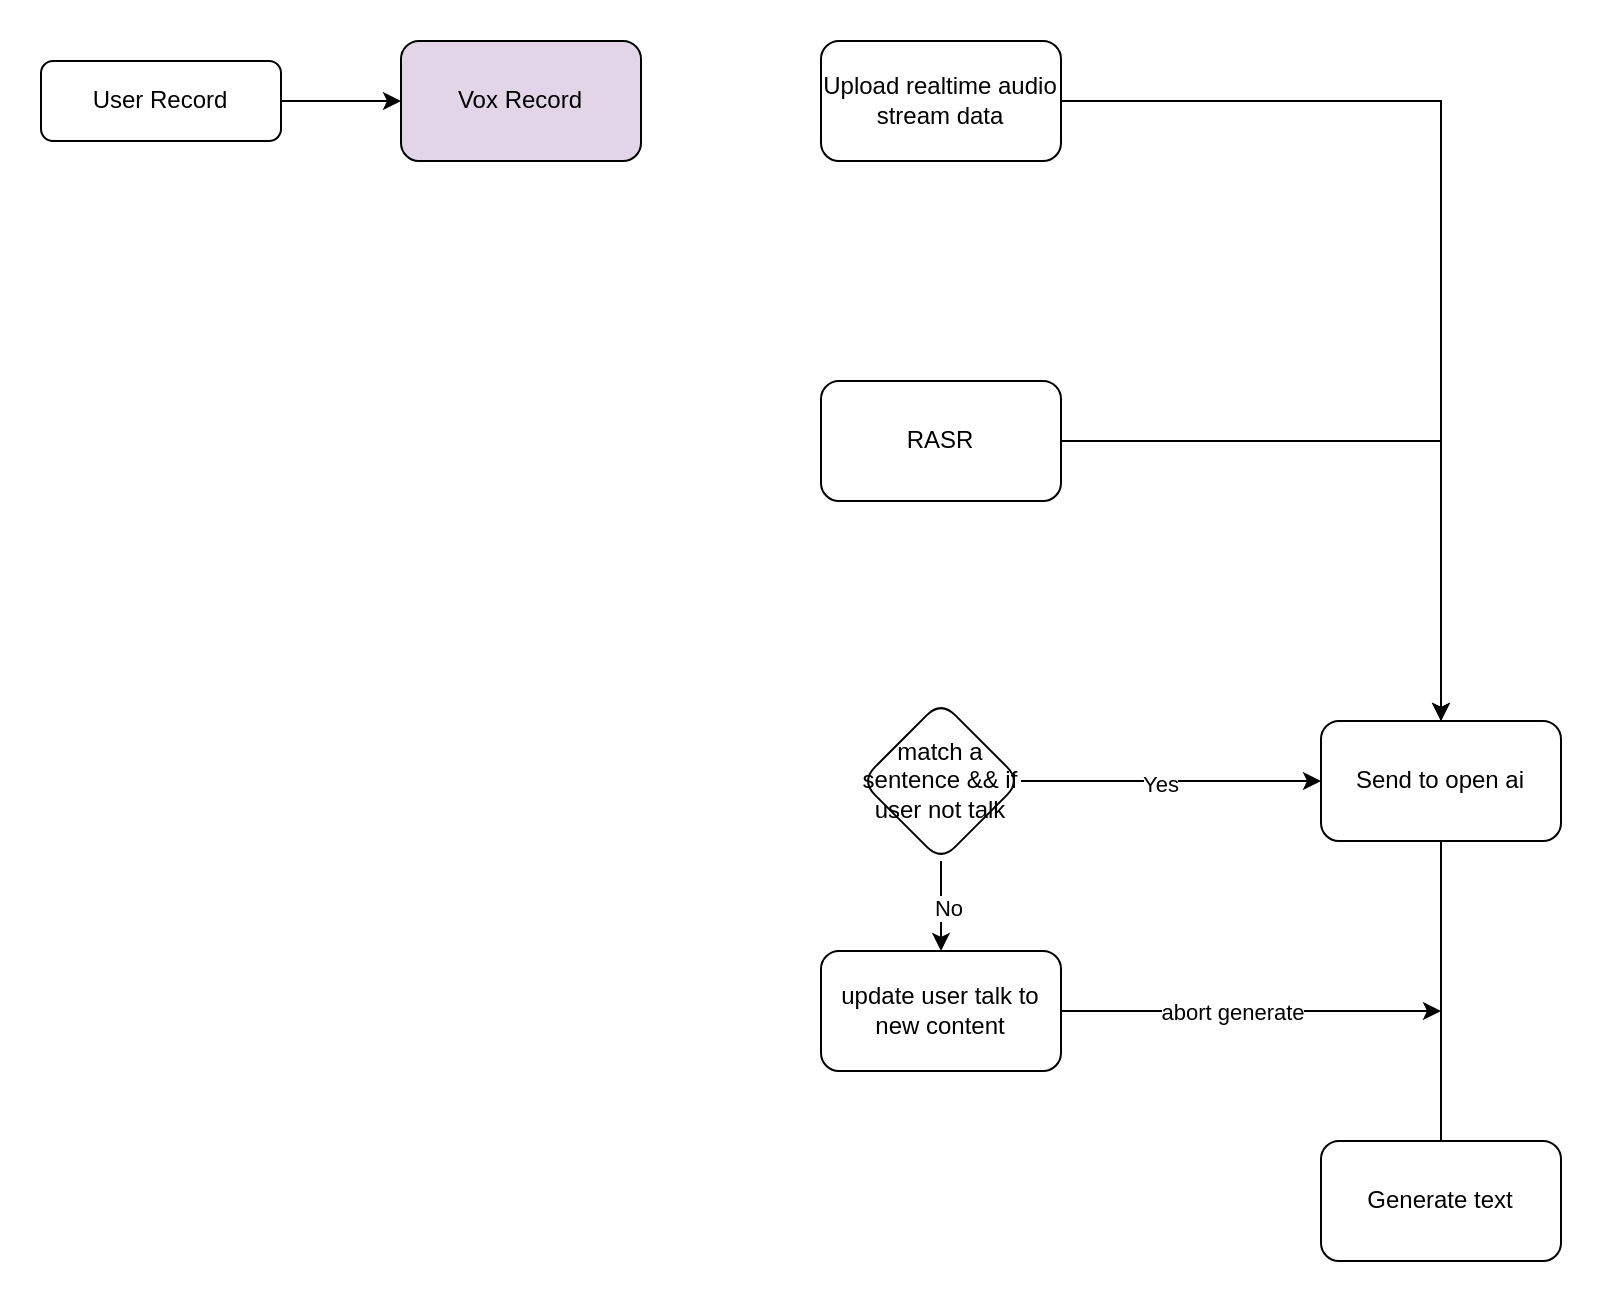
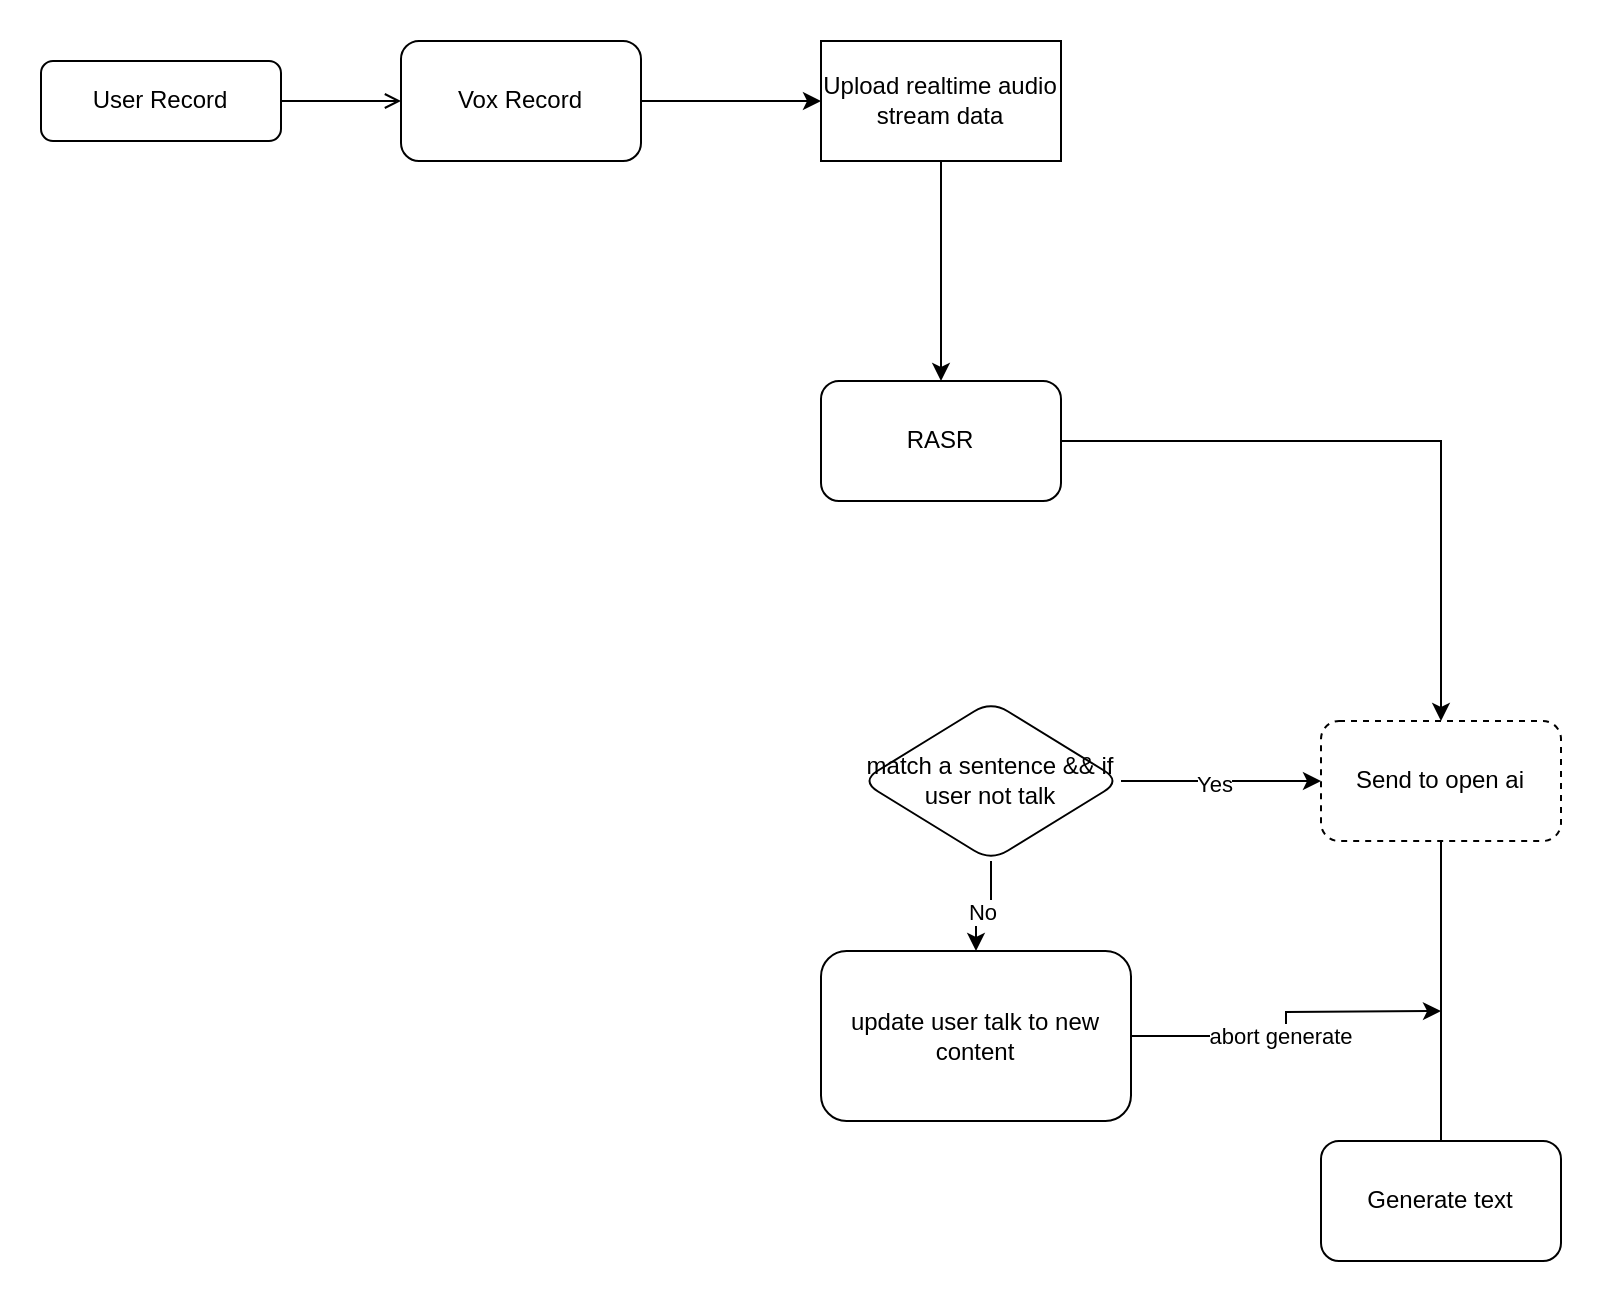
(386, 101) -> (388, 101)
(521, 101) -> (521, 101)
none -> (724, 101)
(941, 101) -> (941, 101)
(1419, 101) -> (941, 264)
(941, 781) -> (991, 781)
(1441, 781) -> (1441, 781)
(941, 1011) -> (976, 1036)
